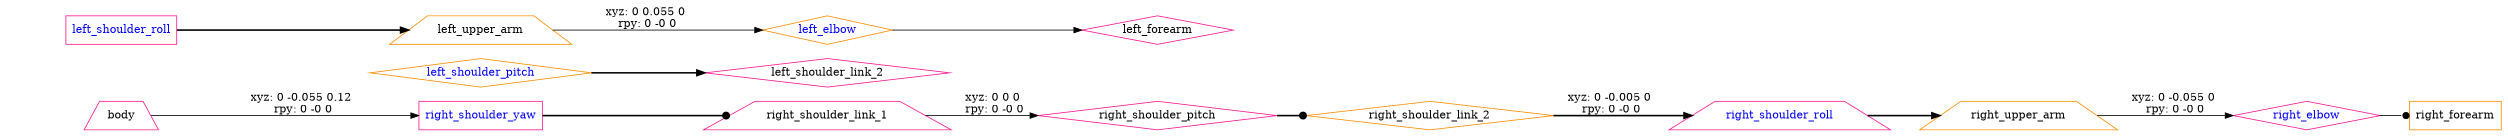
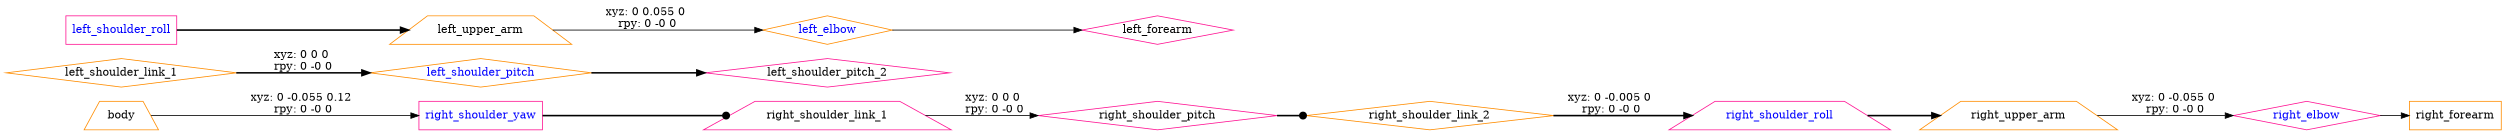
none -> (121, 73)
(827, 73) -> (827, 73)
(121, 116) -> (121, 116)
(2391, 116) -> (2391, 116)
